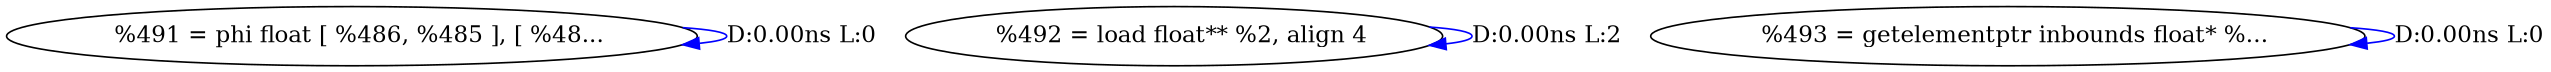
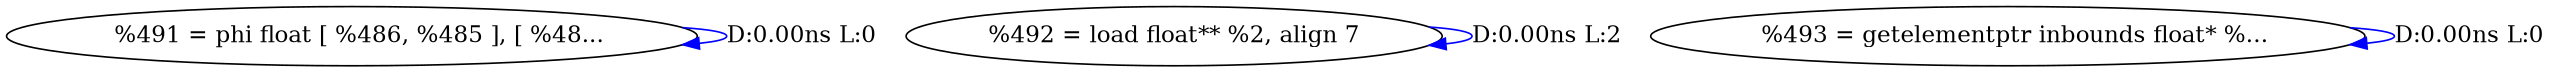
(1174, 36) -> (1174, 36)
